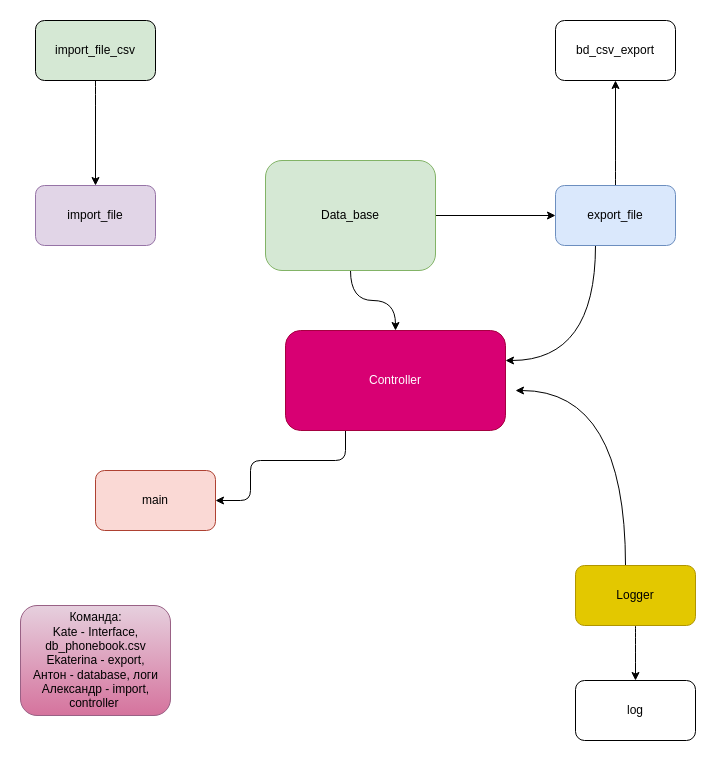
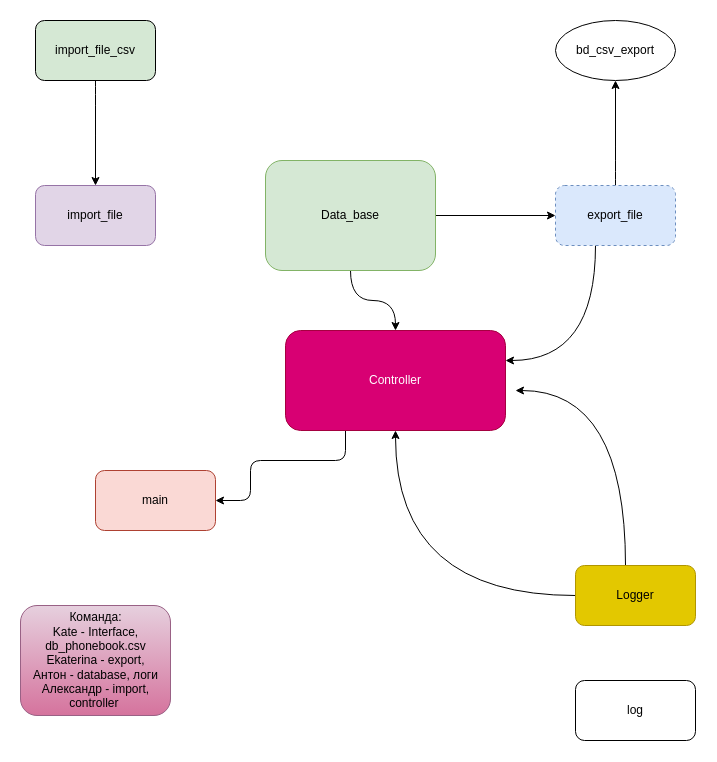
(616, 51) -> (616, 51)
(616, 216) -> (616, 216)
(636, 650) -> (445, 559)
